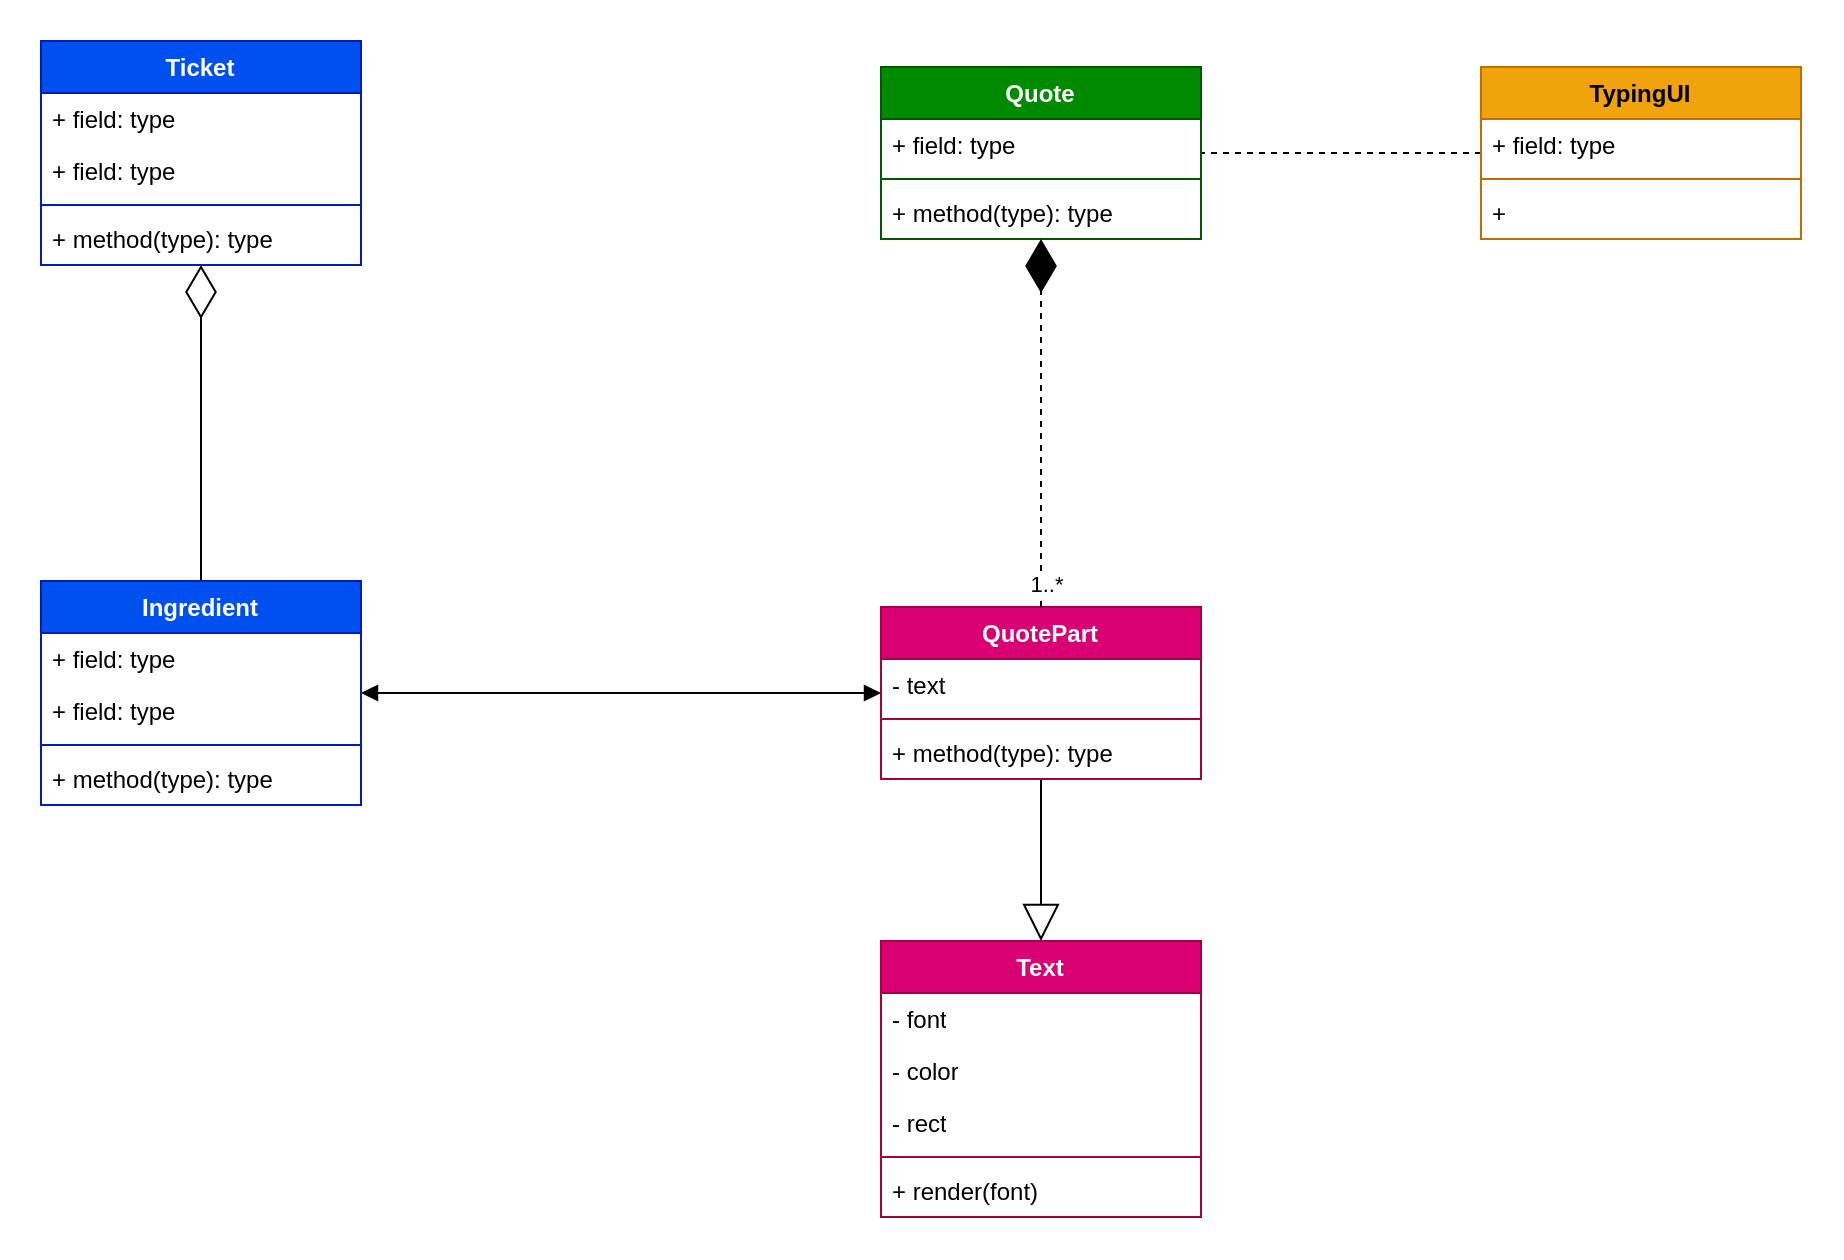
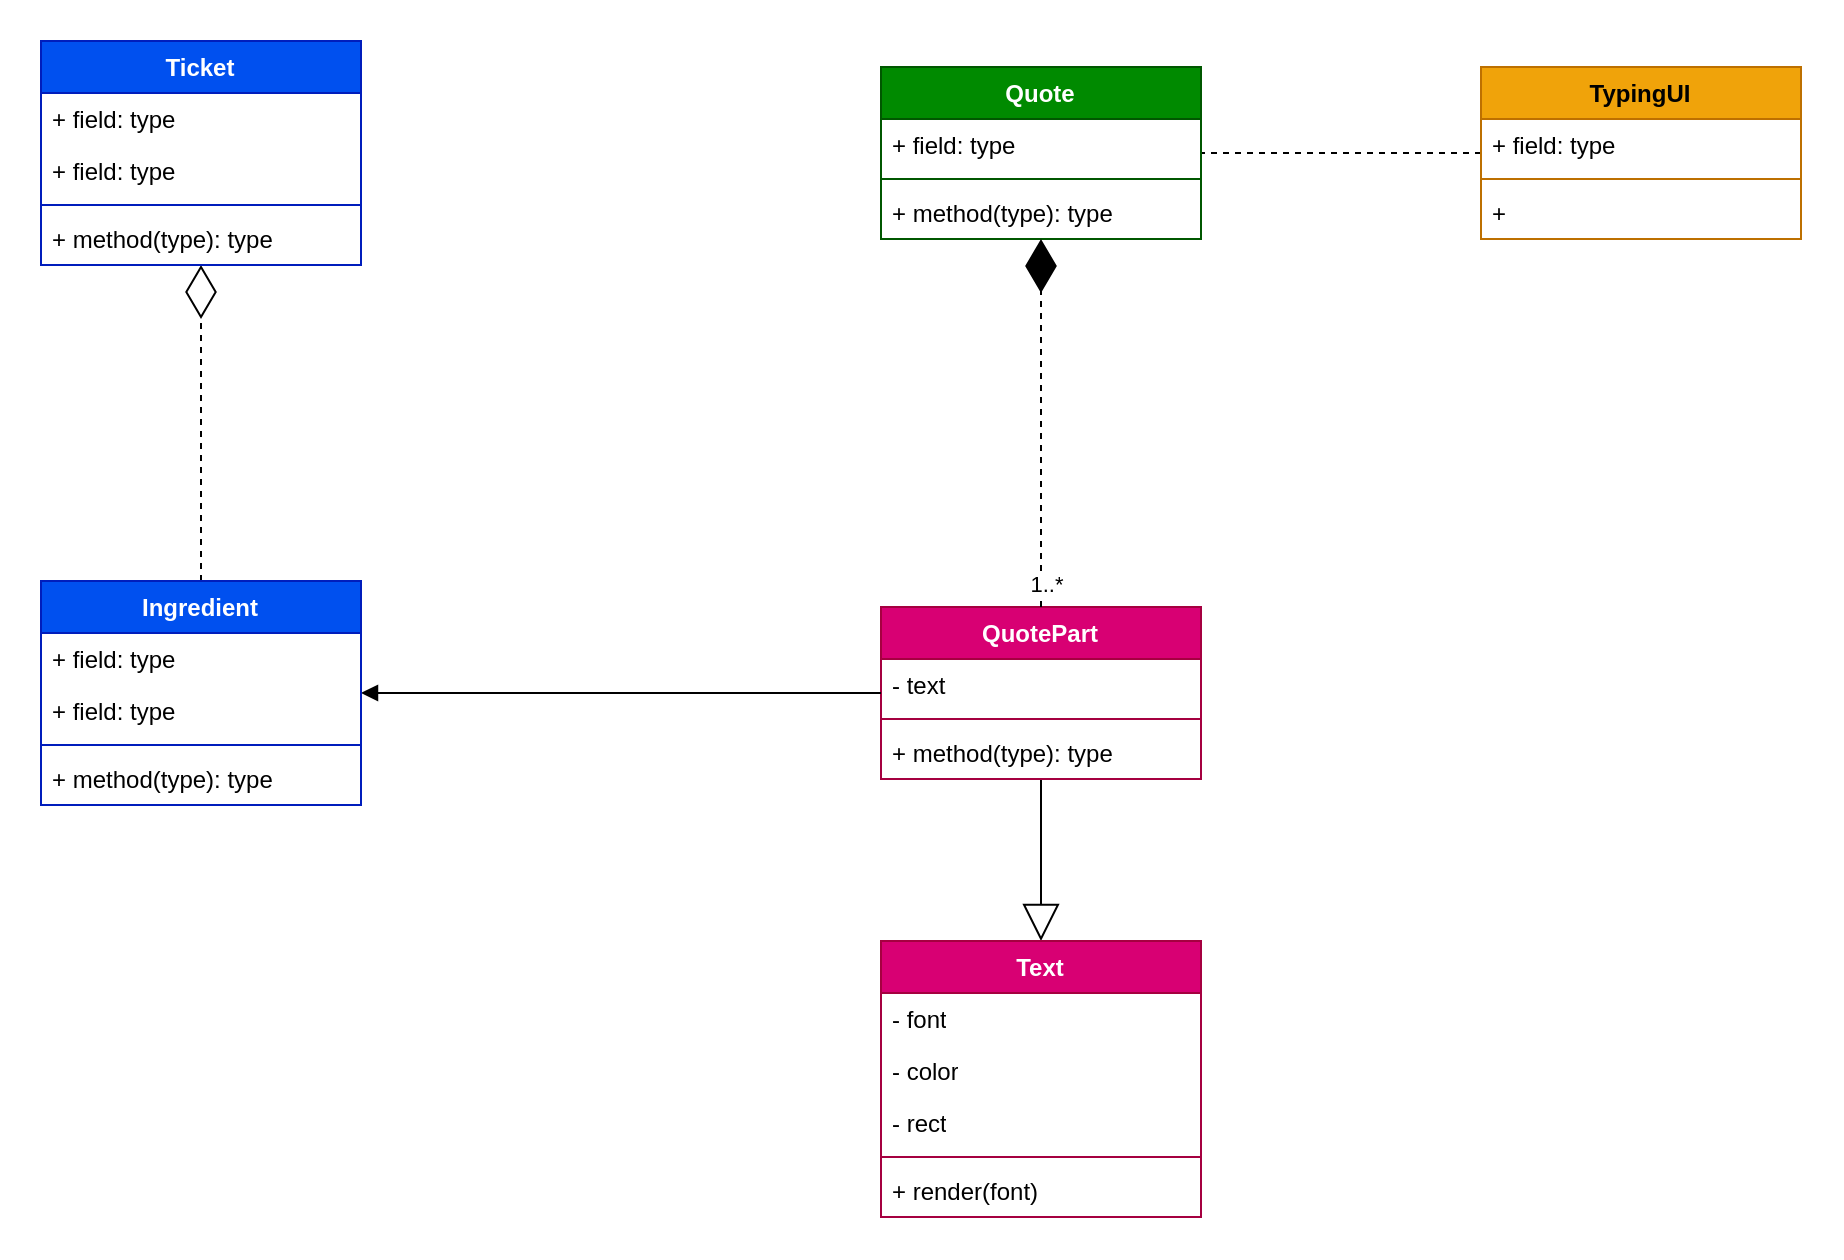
(201, 447) -> (201, 447)
(863, 693) -> (870, 693)
